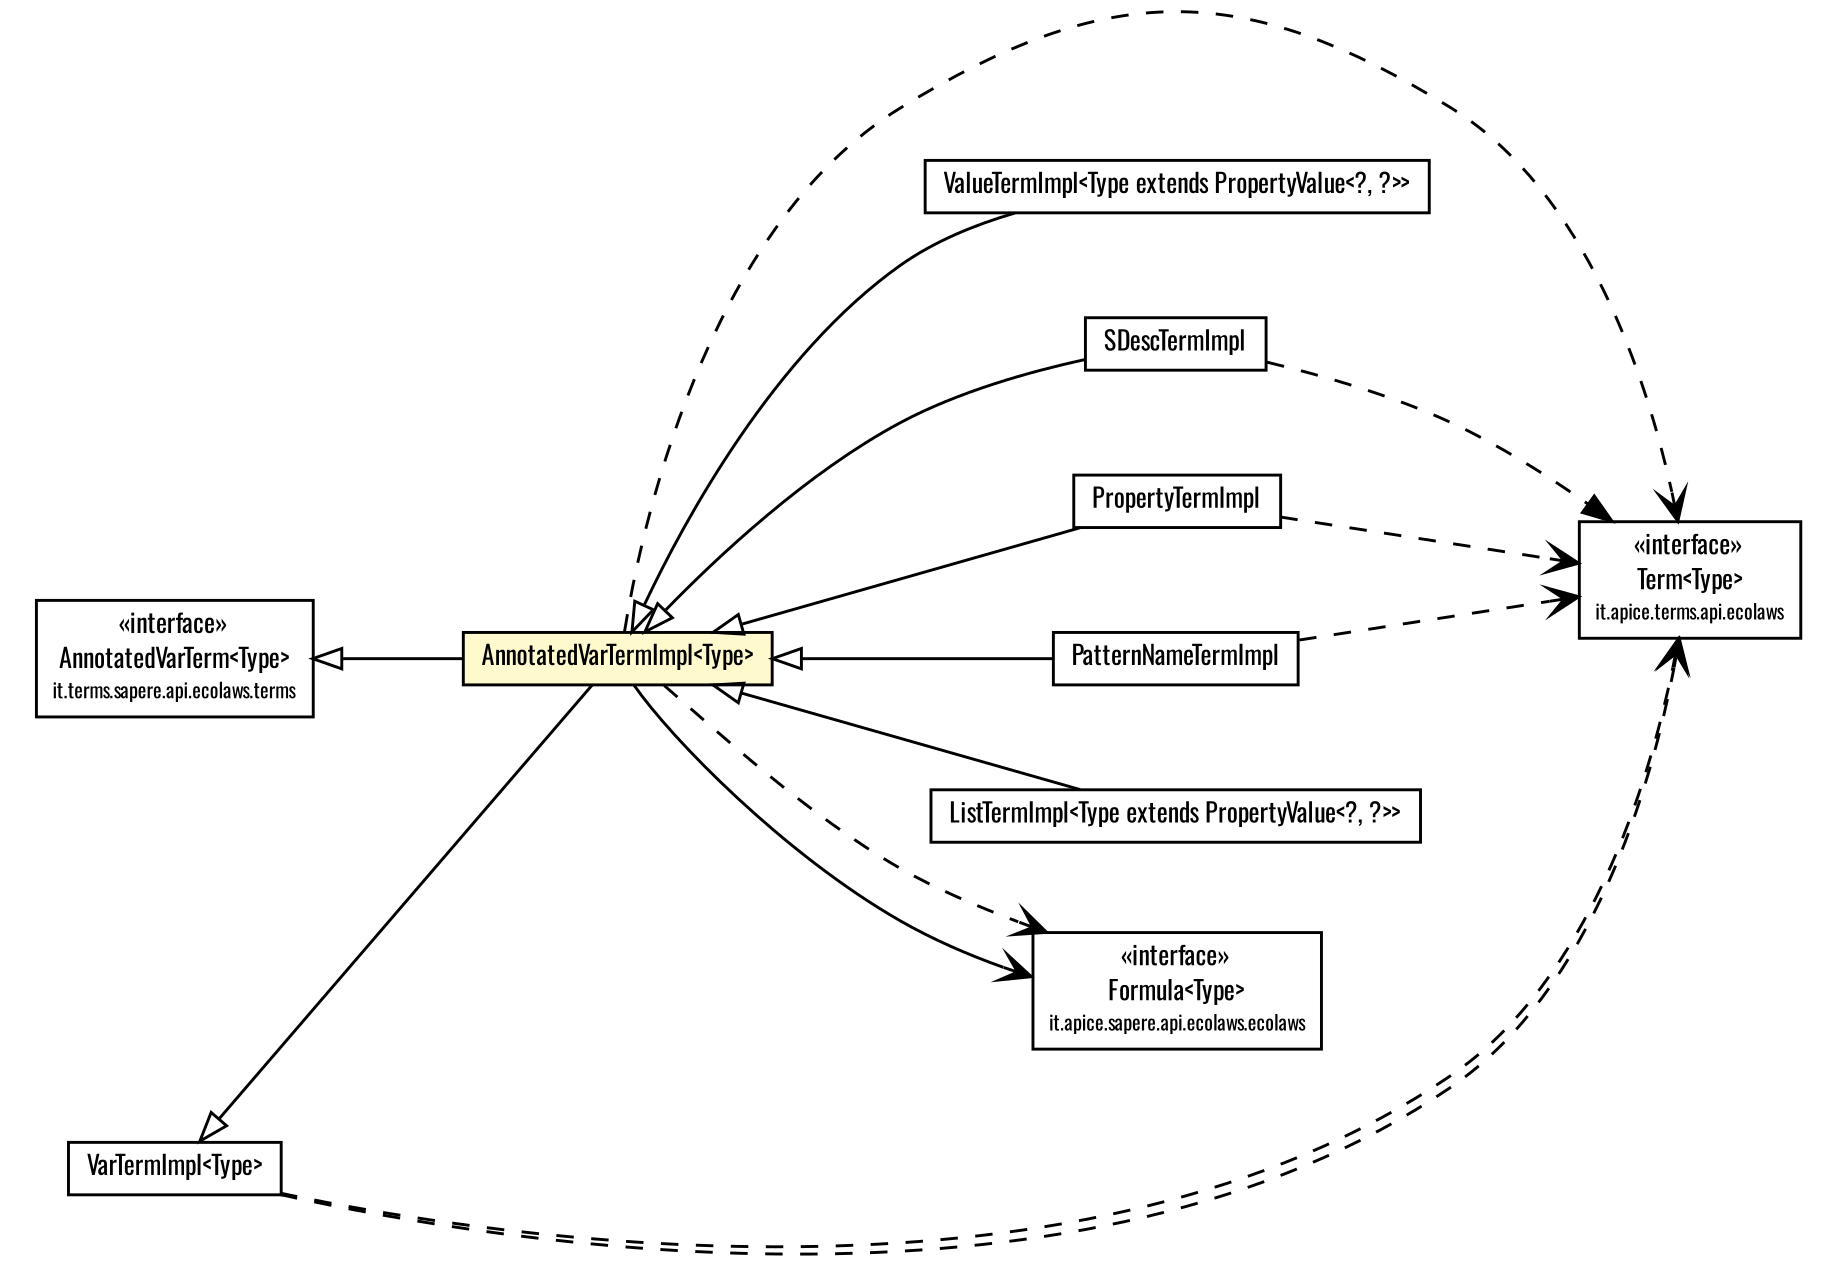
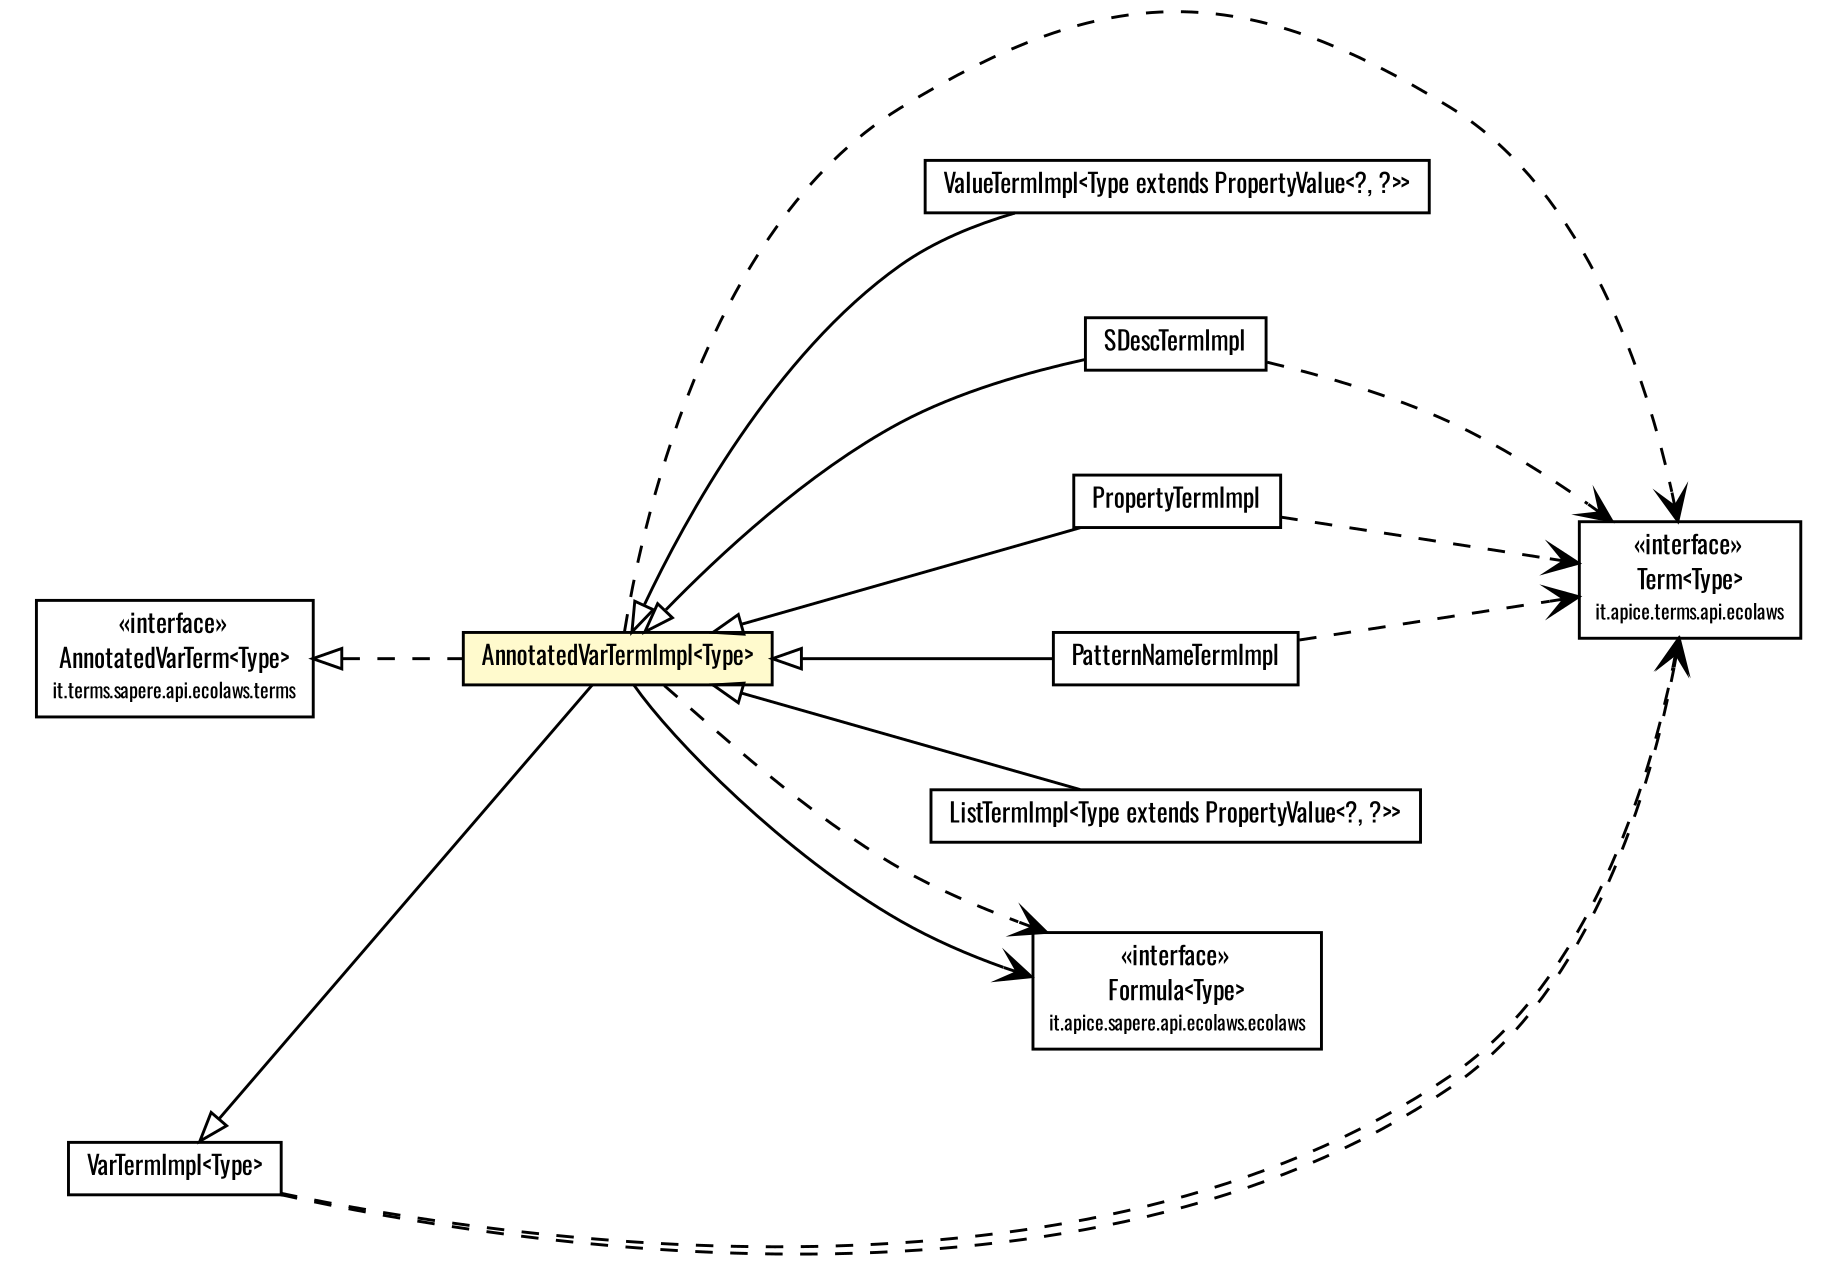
(1435, 416) -> (1435, 416)
(403, 659) -> (403, 659)
